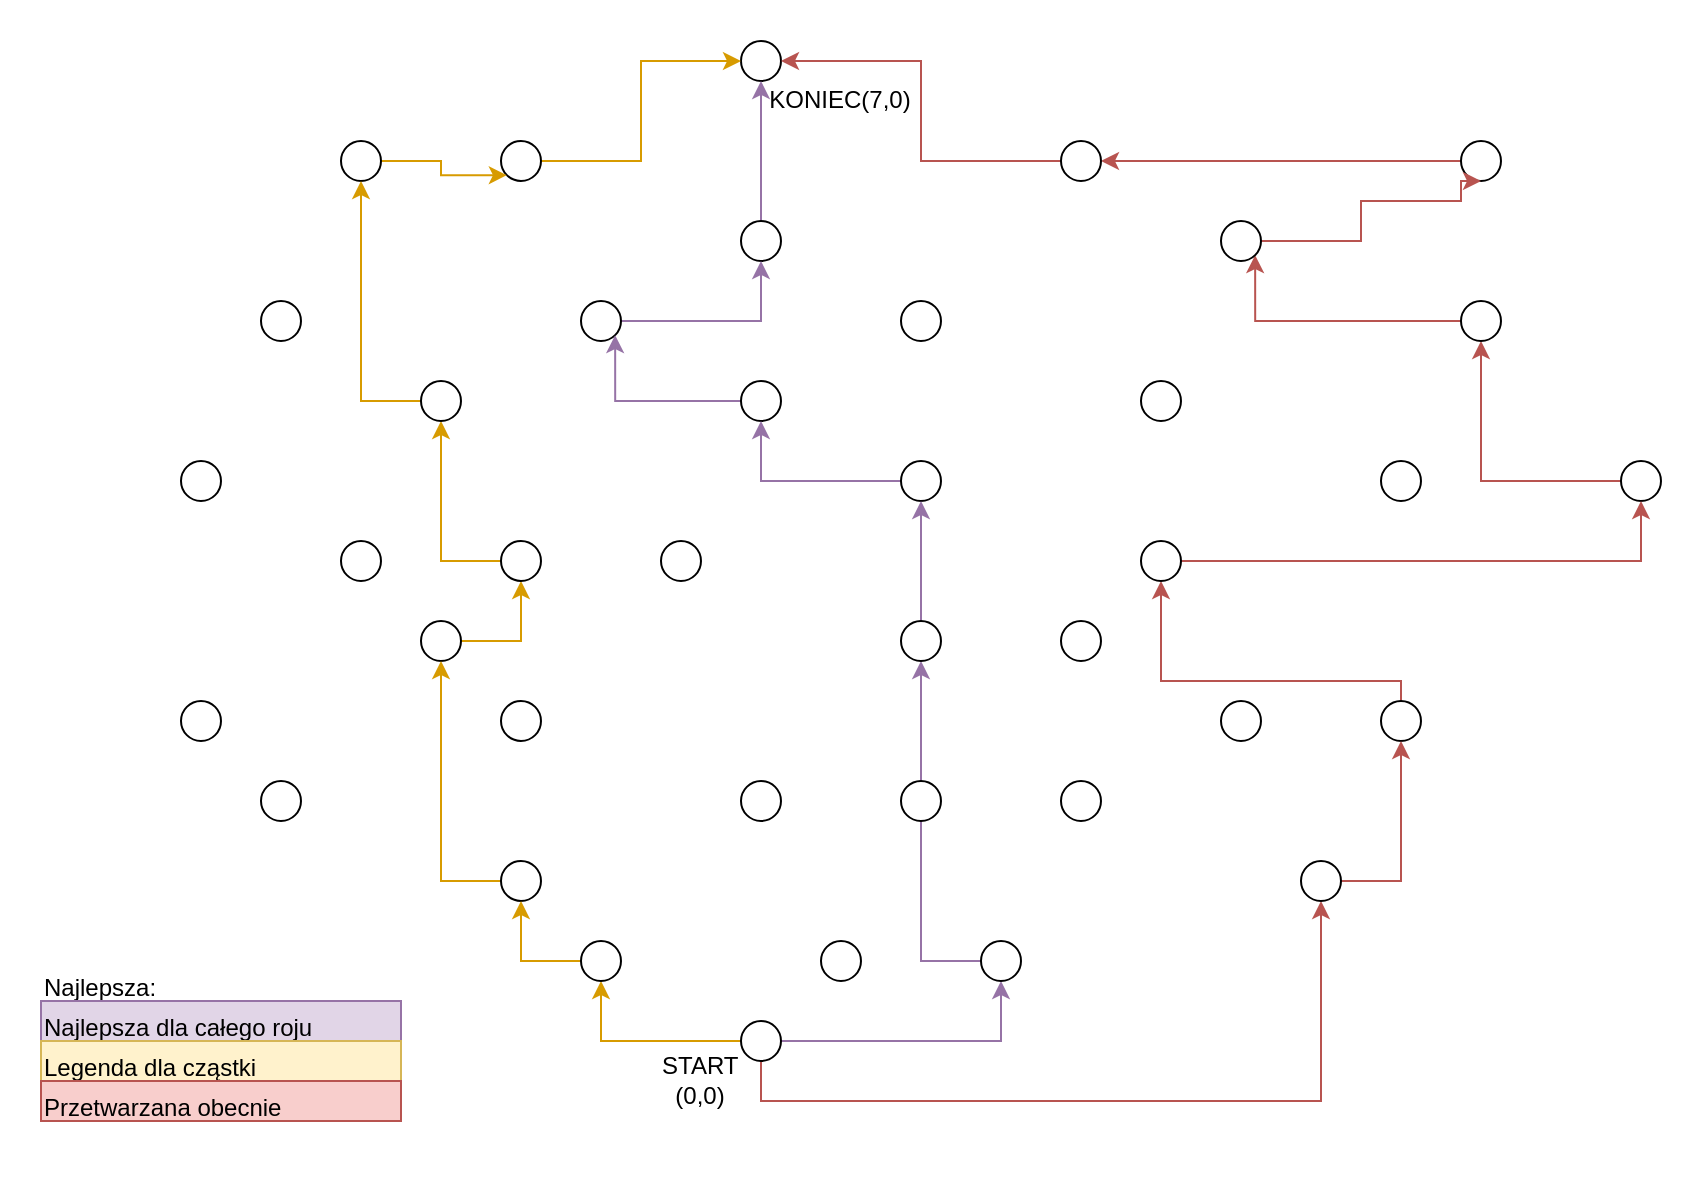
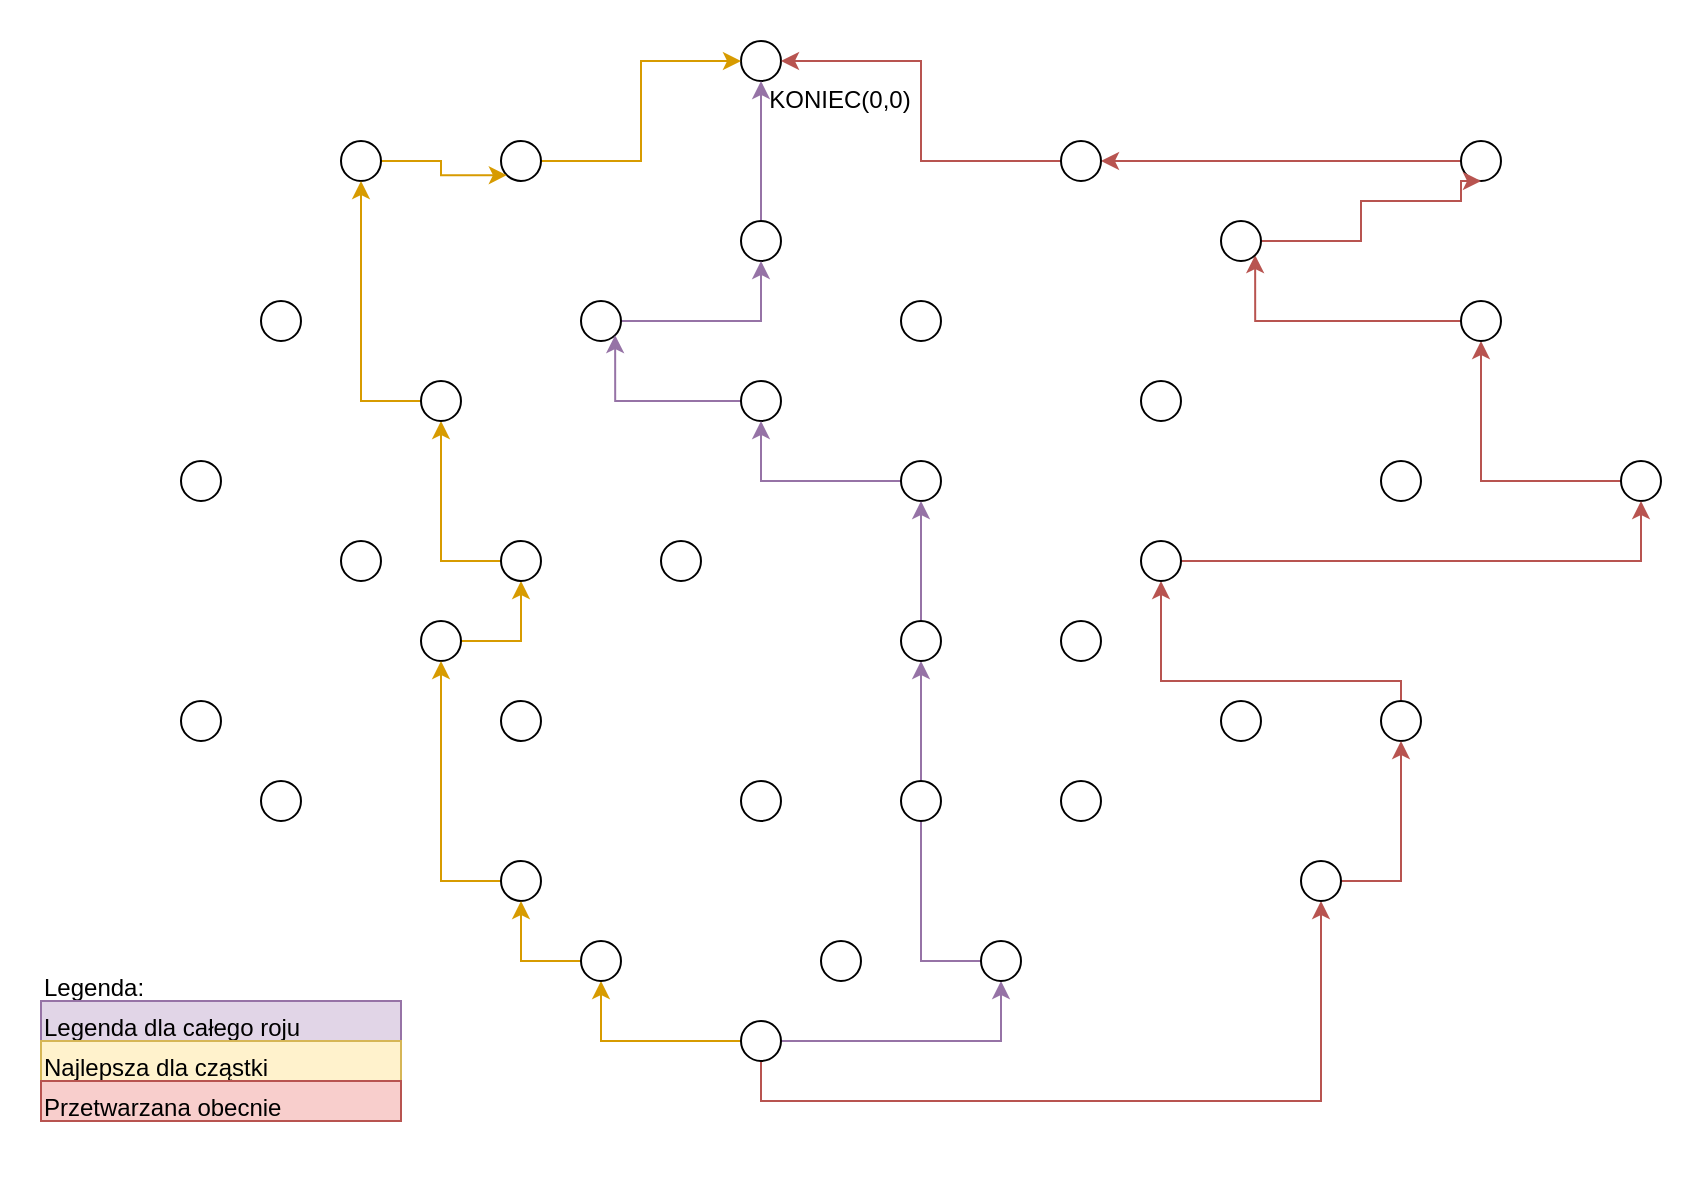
(841, 101) -> (841, 101)
(106, 989) -> (96, 989)
(197, 1029) -> (187, 1029)
(160, 1069) -> (171, 1069)
(701, 1081) -> none
